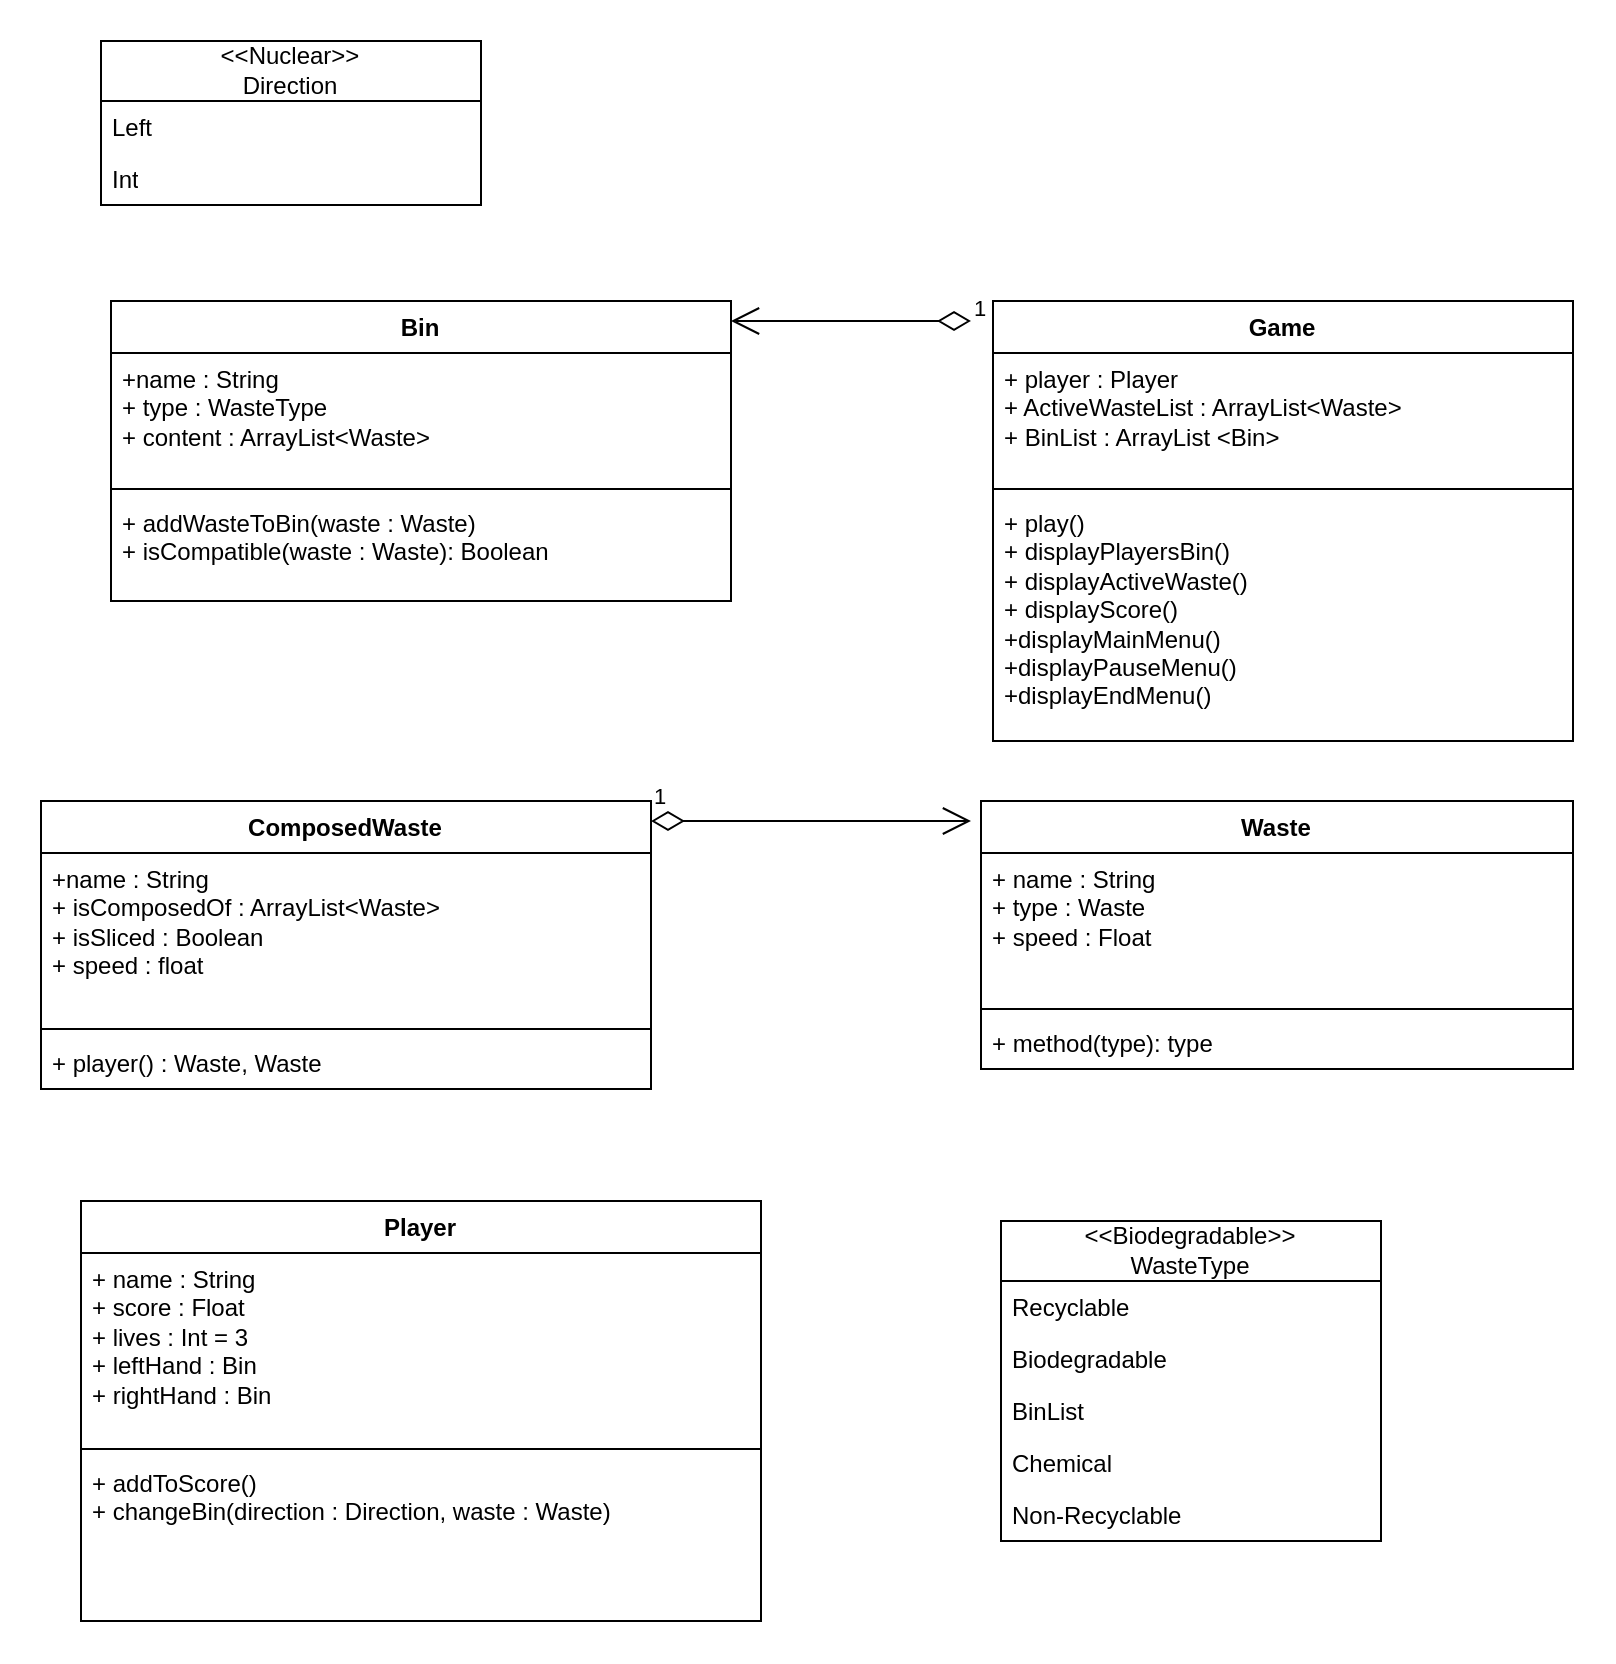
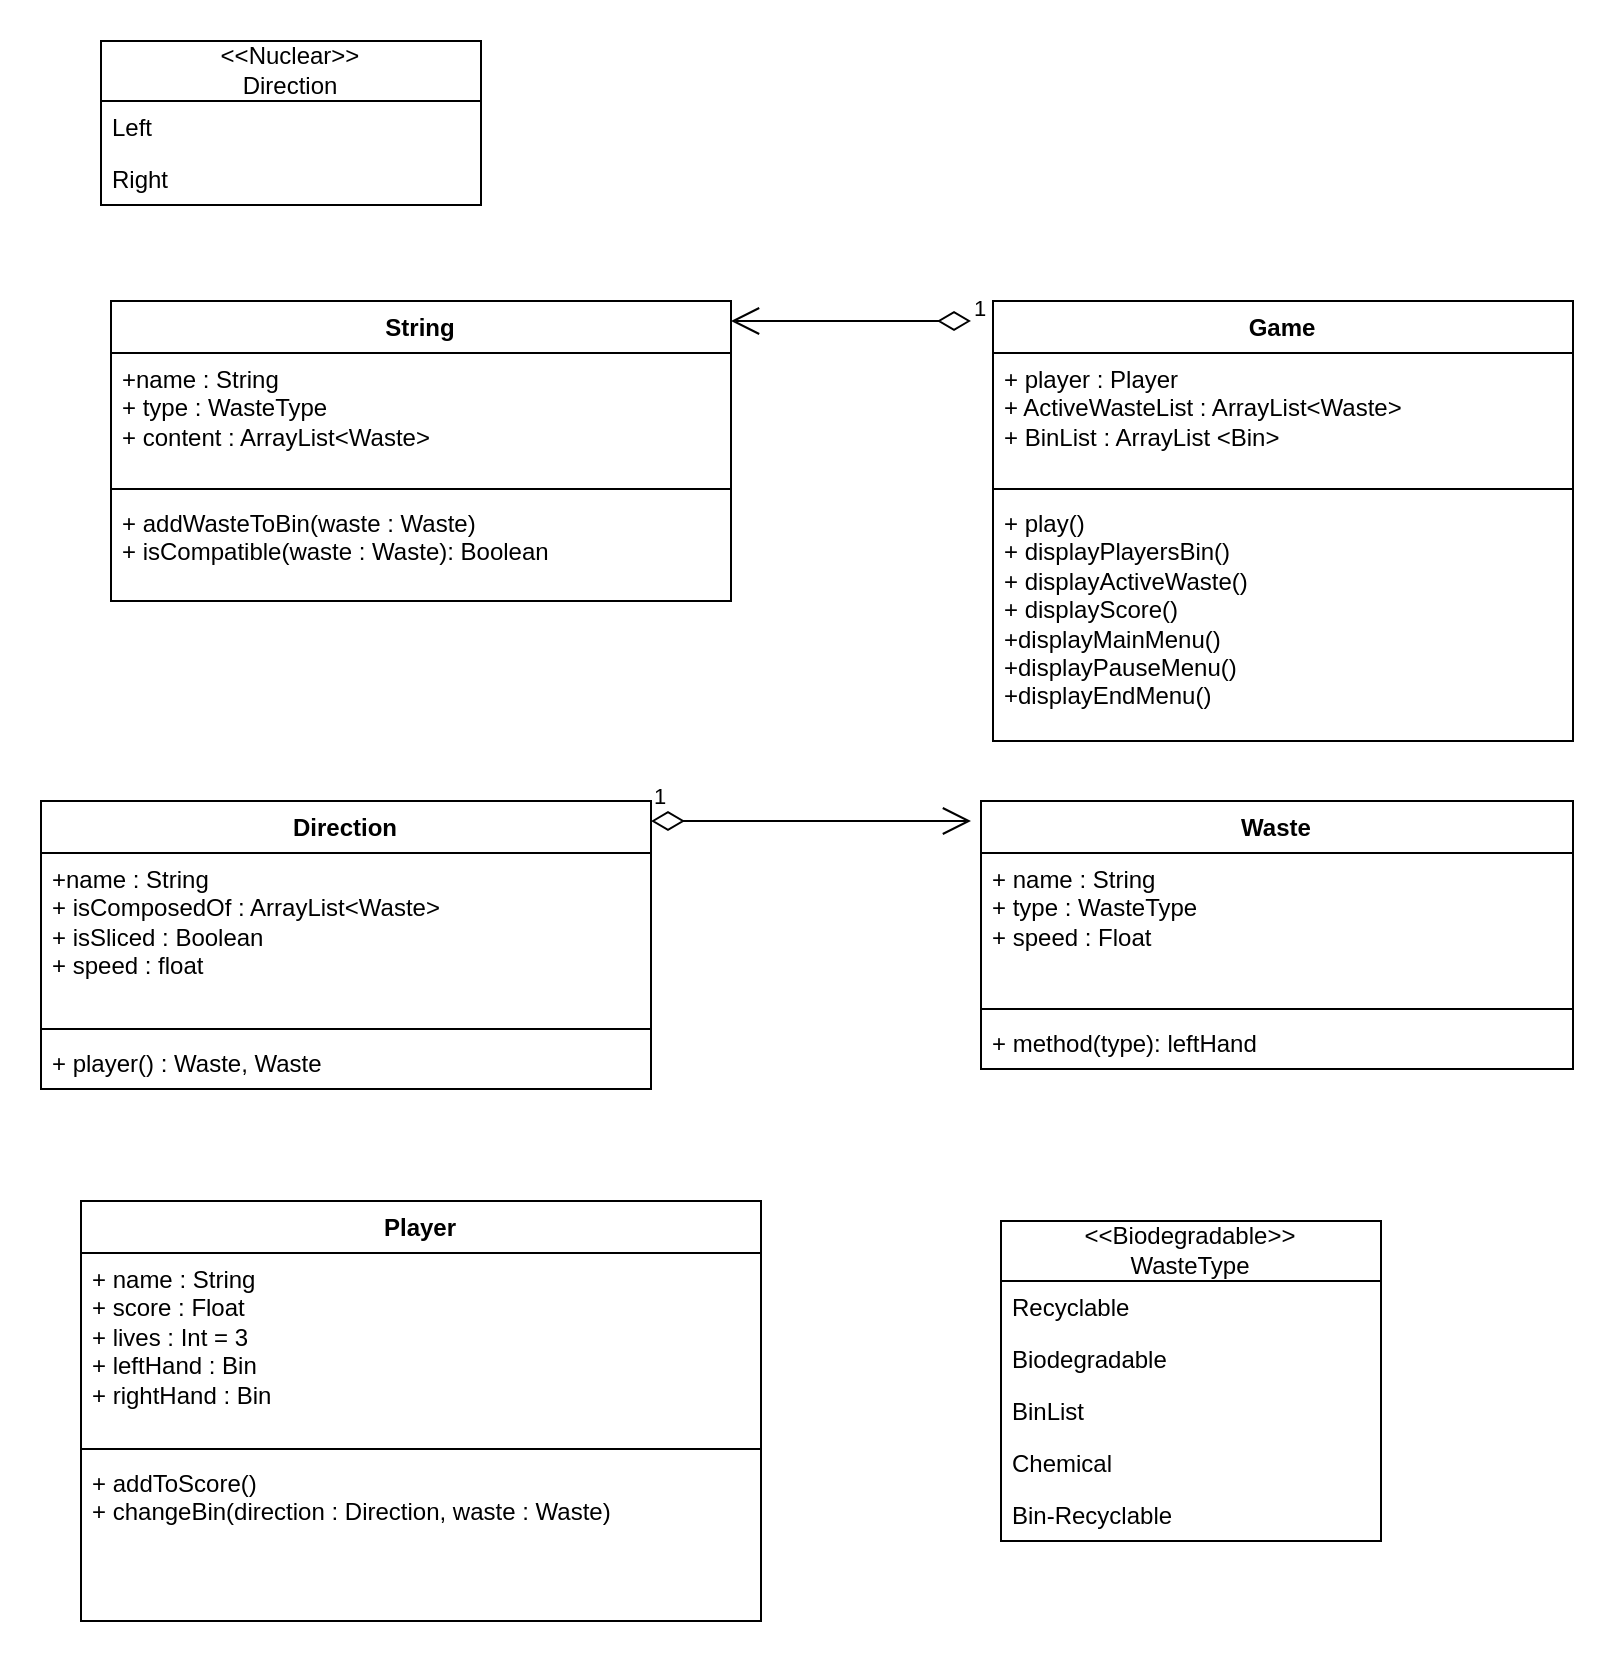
(133, 181) -> (143, 181)
(421, 329) -> (421, 329)
(346, 829) -> (346, 829)
(1078, 910) -> (1101, 910)
(1118, 1045) -> (1142, 1045)
(1101, 1517) -> (1098, 1517)
